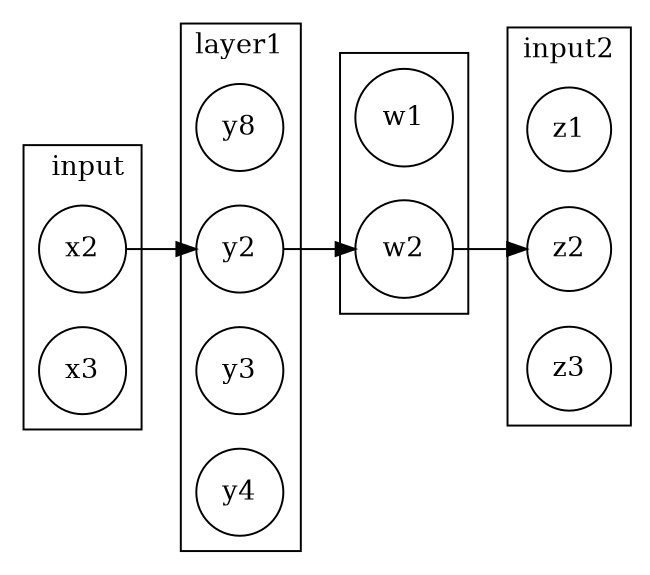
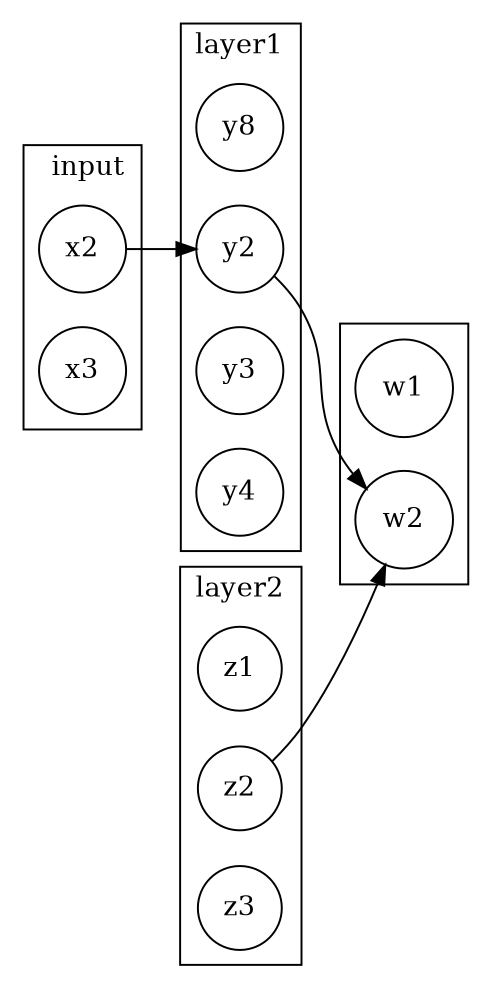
(569, 50) -> (241, 589)
(481, 249) -> (333, 677)
